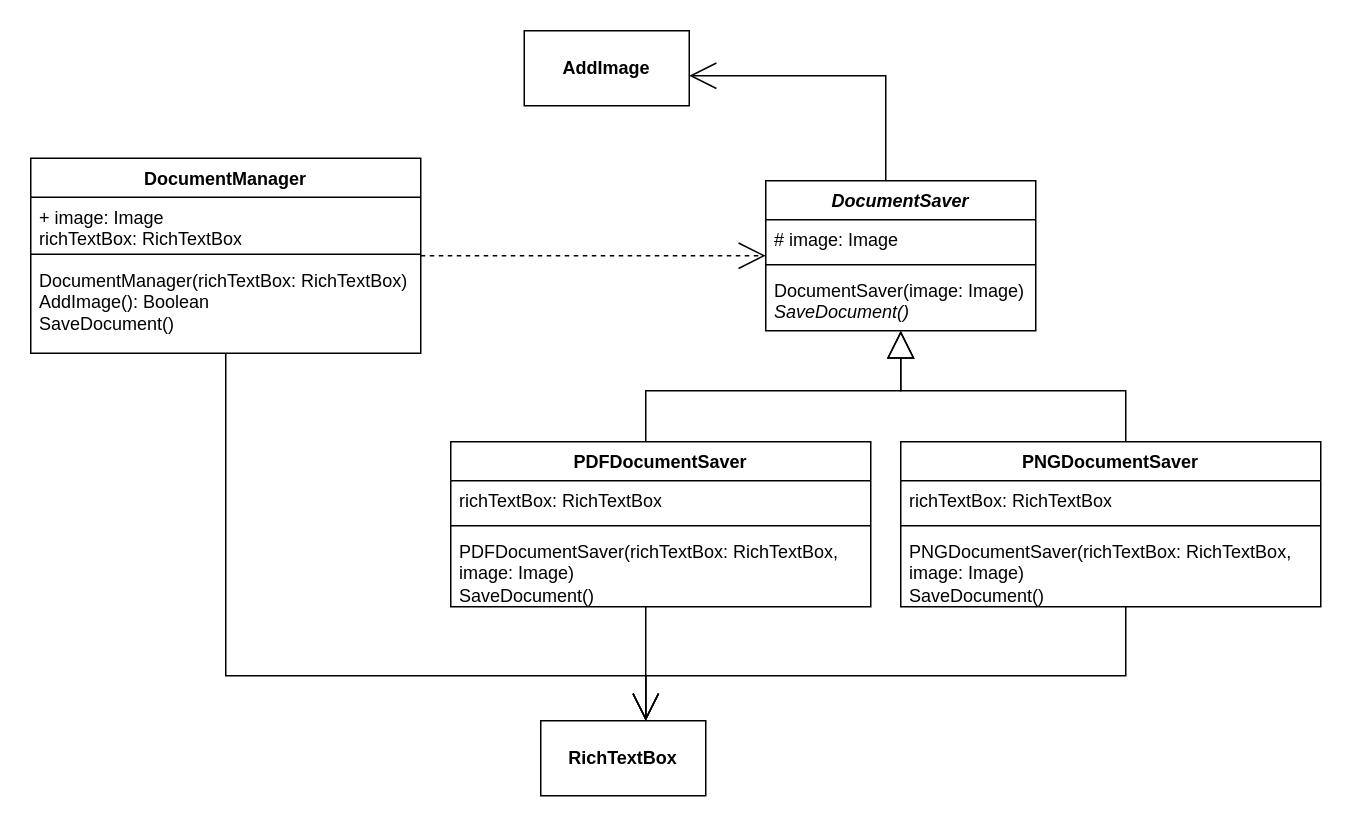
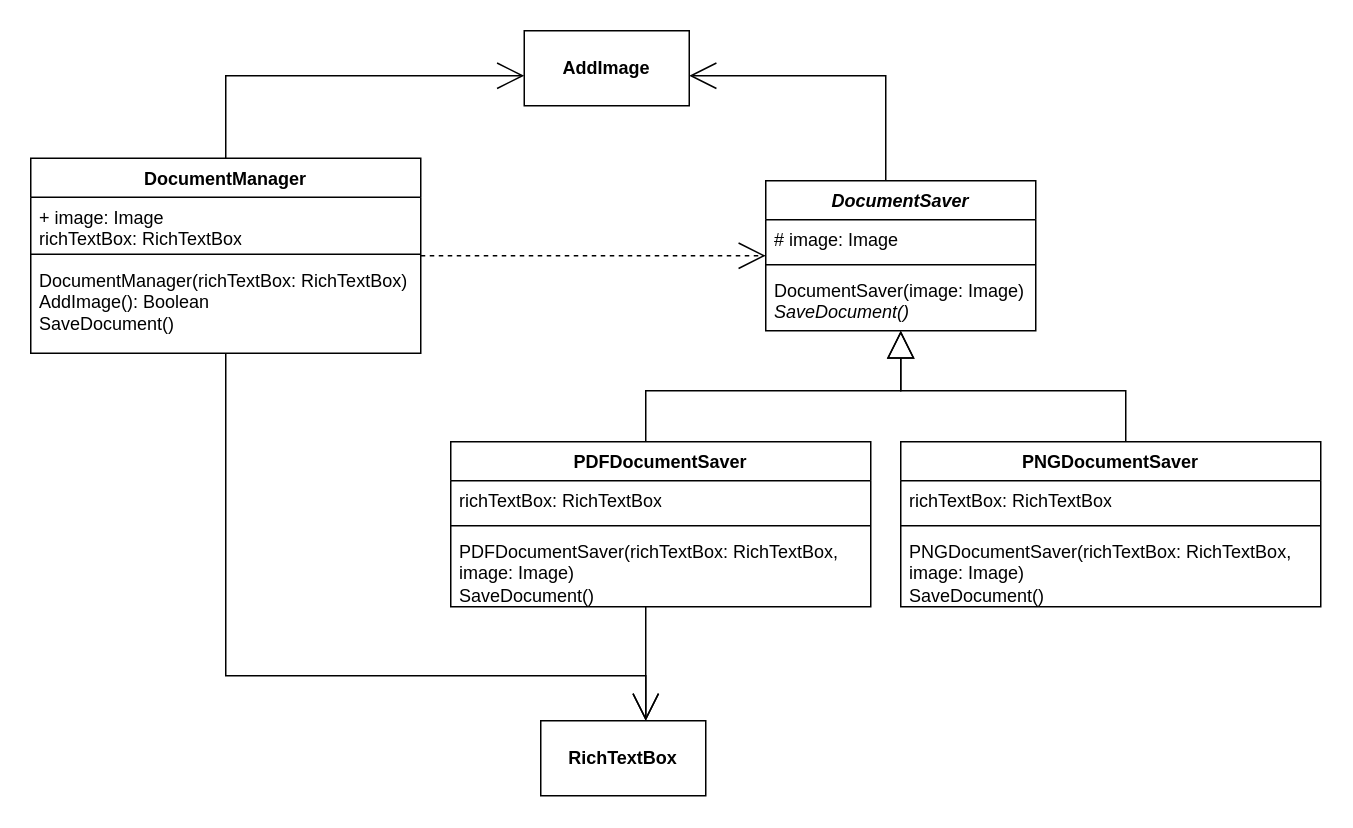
none -> (332, 76)
(921, 676) -> none
